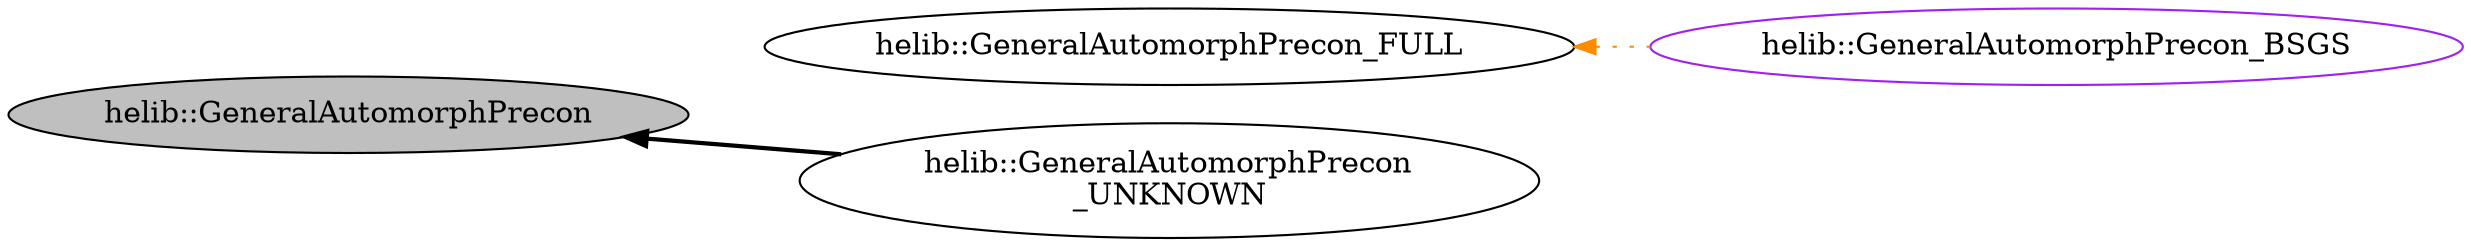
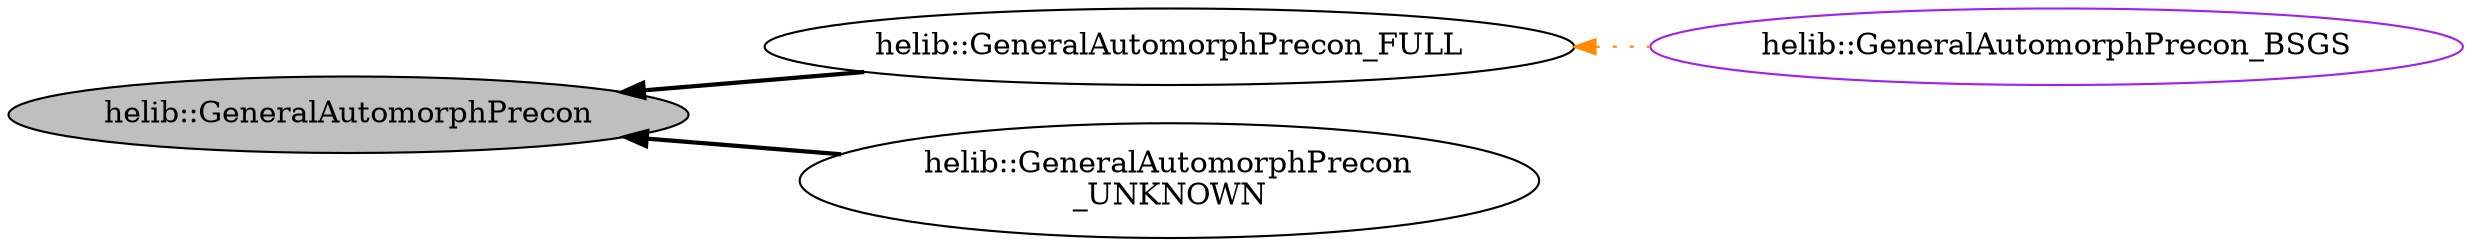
none -> (754, 81)
